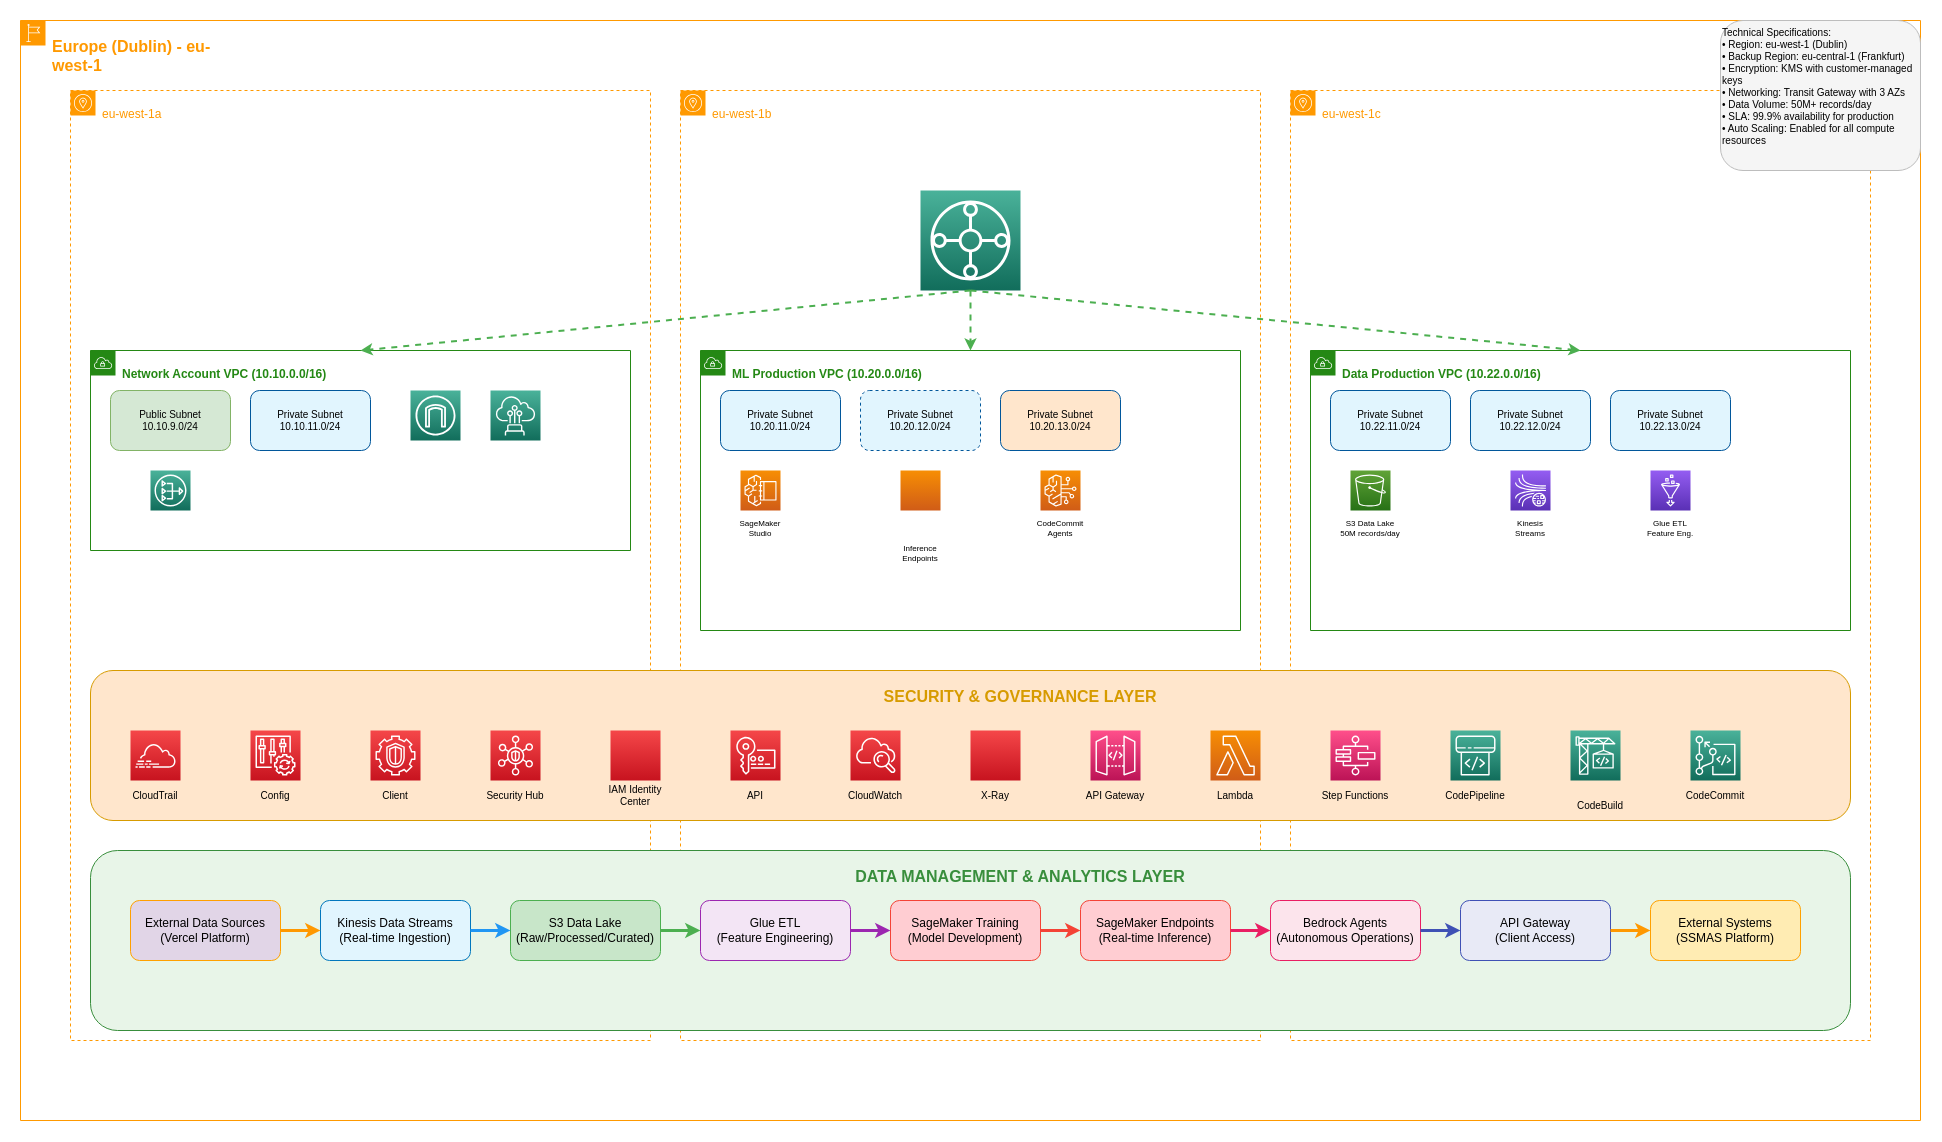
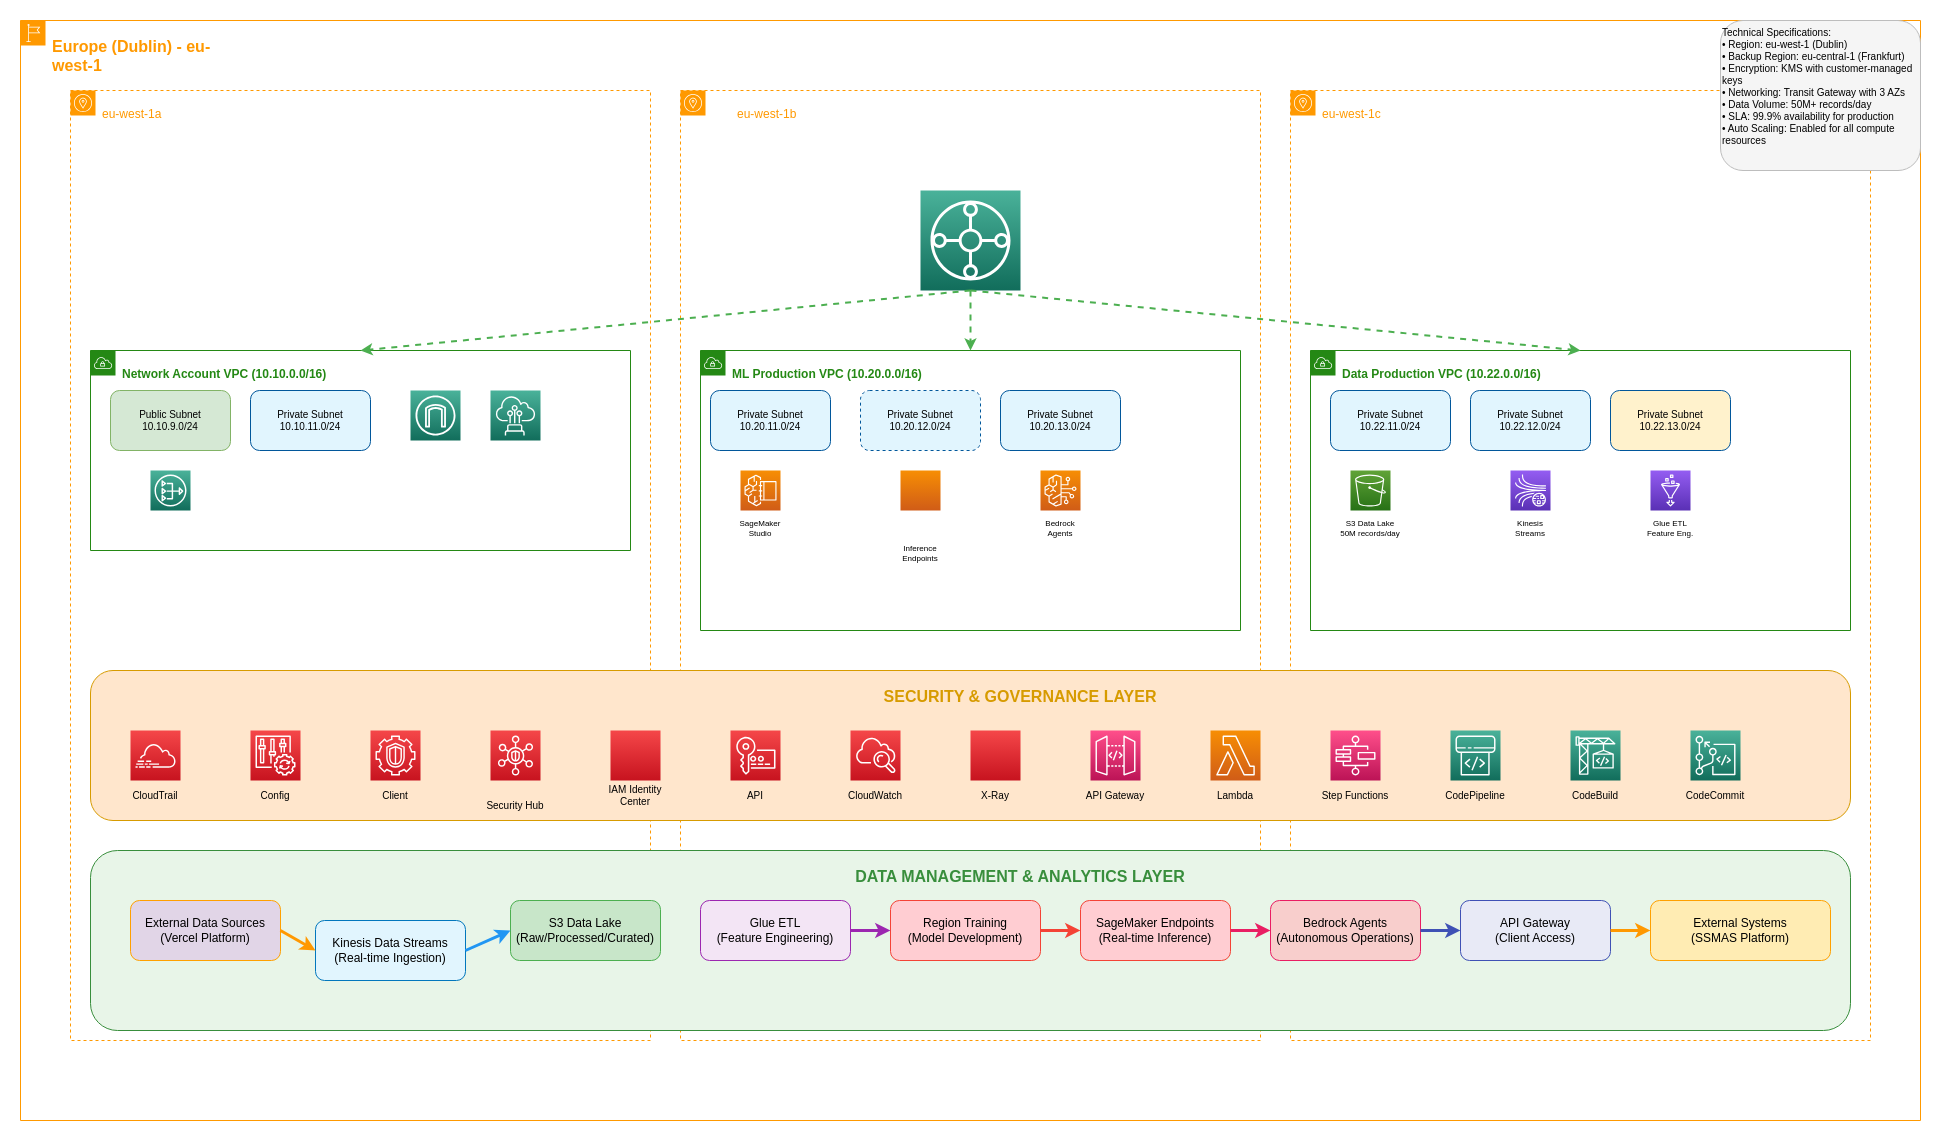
(751, 111) -> (776, 111)
(781, 421) -> (771, 421)
(1061, 421) -> (1061, 421)
(1671, 421) -> (1671, 421)
(1061, 529) -> (1061, 529)
(516, 796) -> (516, 806)
(1601, 806) -> (1596, 796)
(396, 931) -> (391, 951)
(675, 931) -> none
(966, 931) -> (966, 931)
(1346, 931) -> (1346, 931)
(1726, 931) -> (1741, 931)
